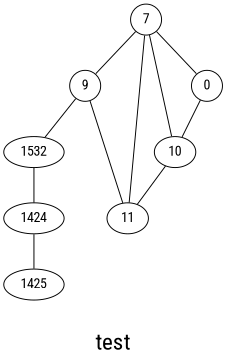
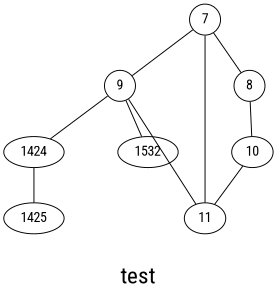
(161, 86) -> none
(207, 86) -> (250, 86)
(34, 185) -> (79, 117)
